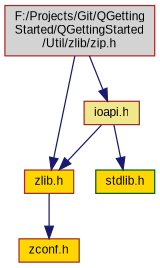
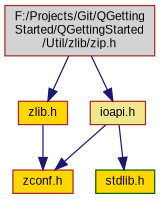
(85, 143) -> (85, 143)
